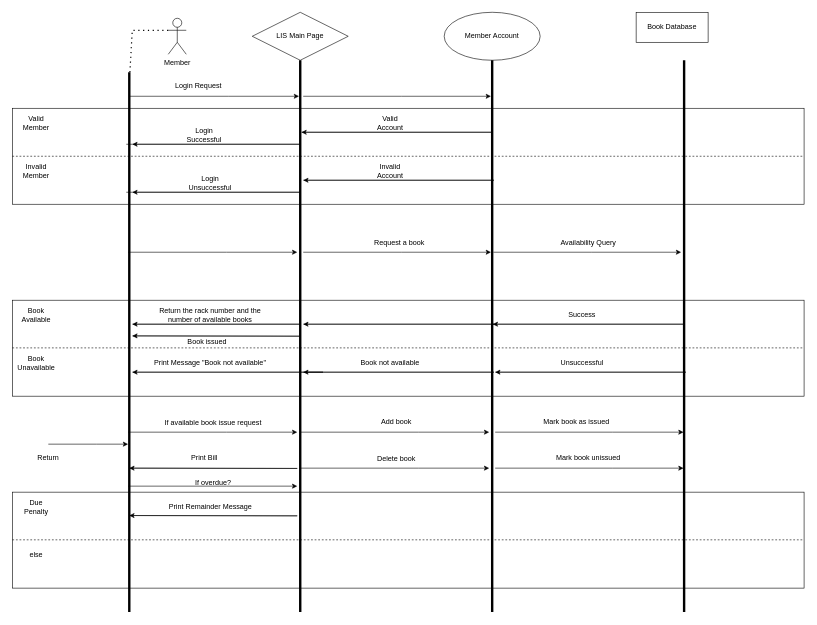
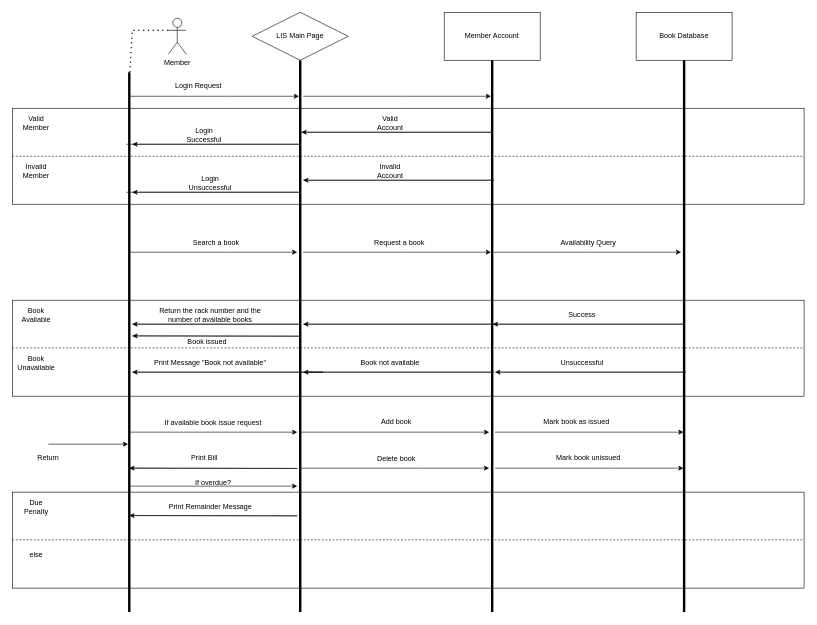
(672, 27) -> (684, 36)
(492, 36) -> (492, 36)
none -> (216, 243)
